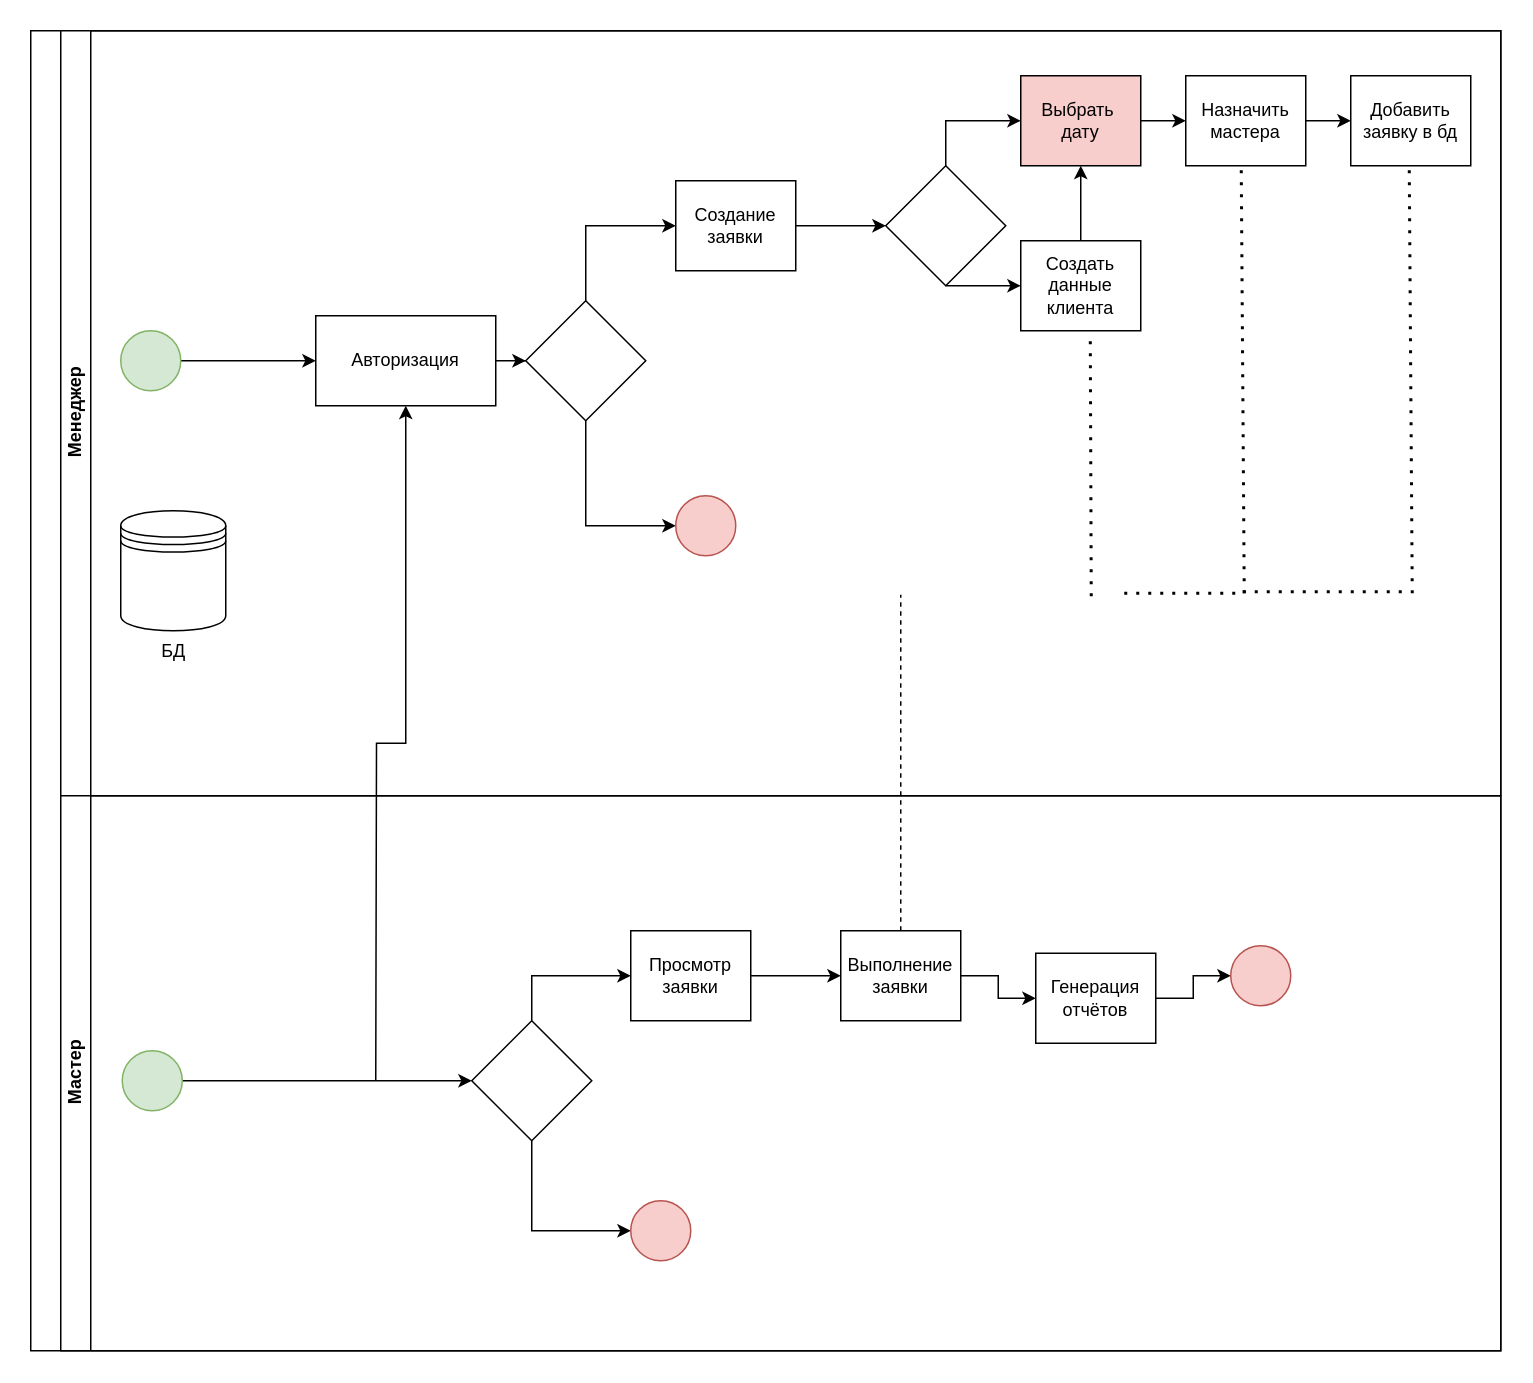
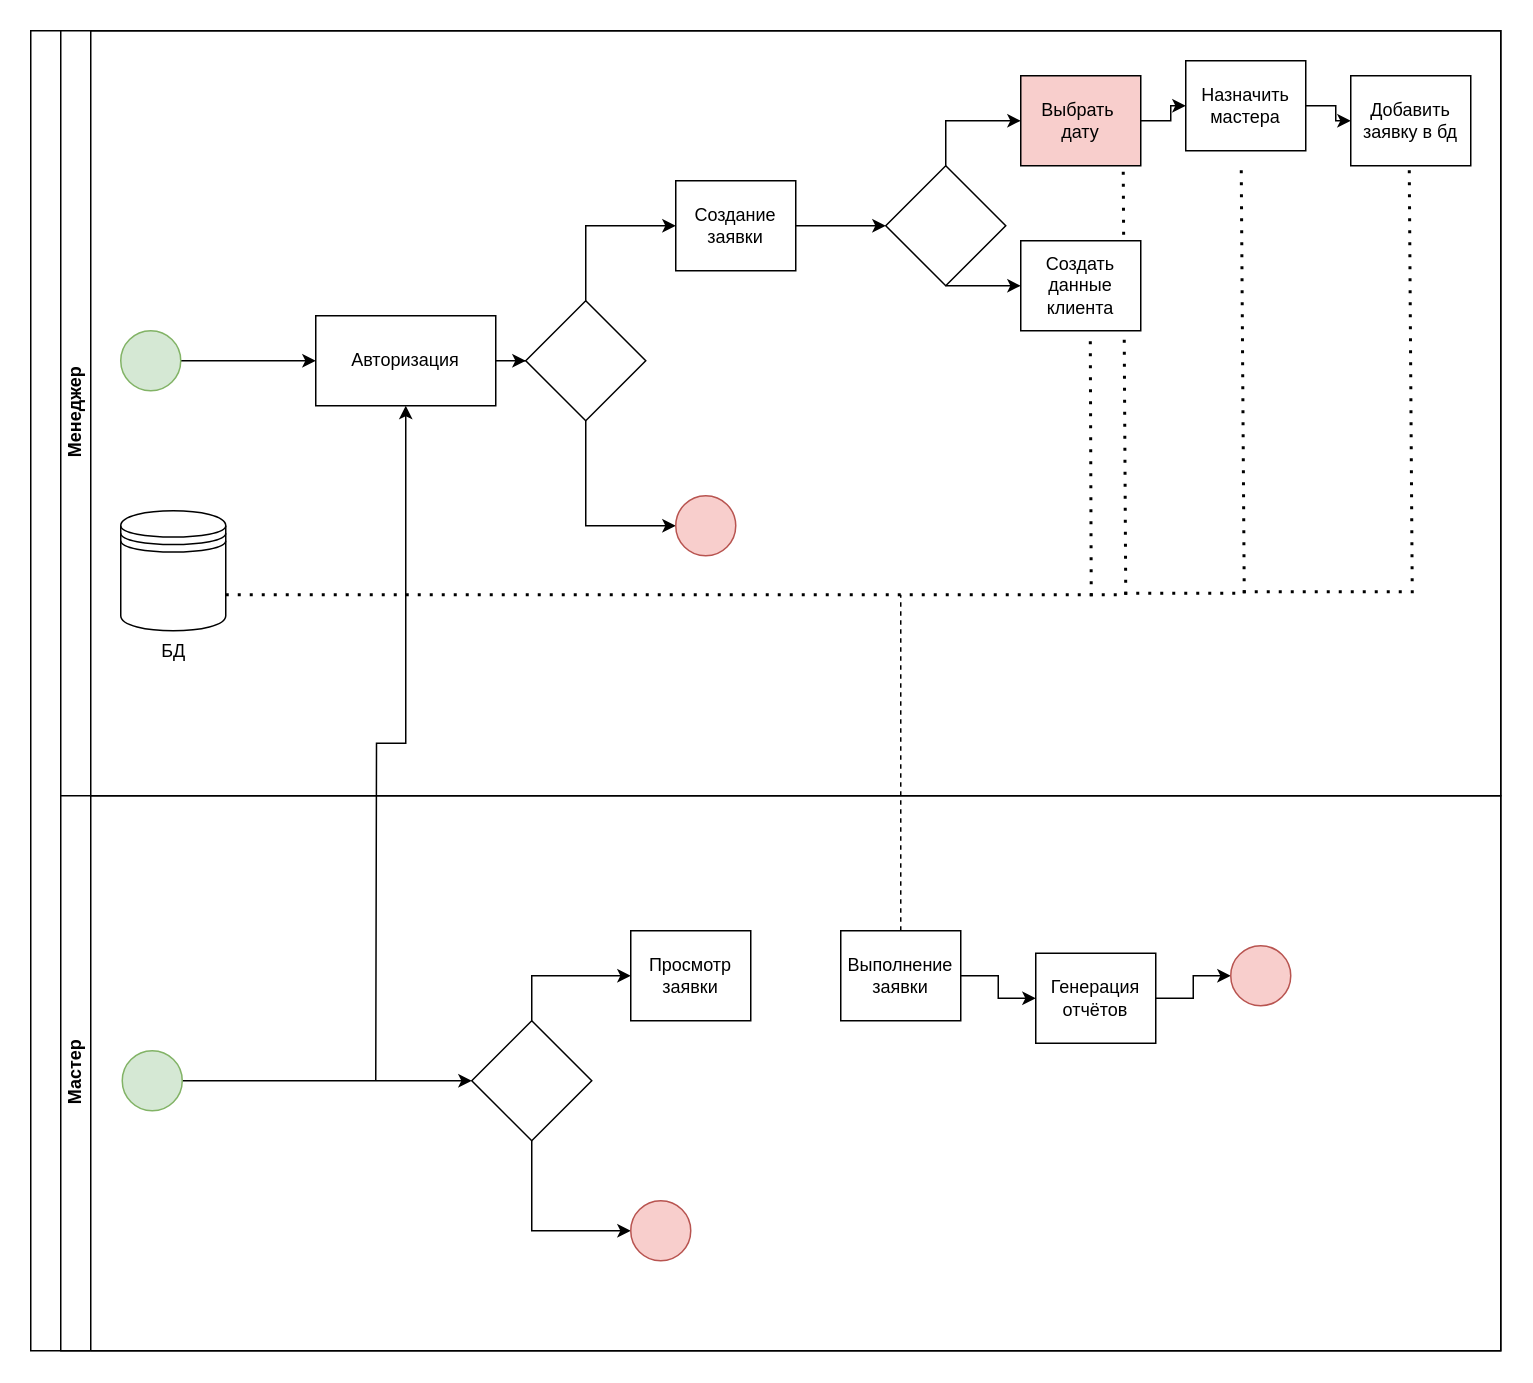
(1246, 121) -> (1246, 106)
(1081, 209) -> none
none -> (745, 595)
(791, 976) -> none
